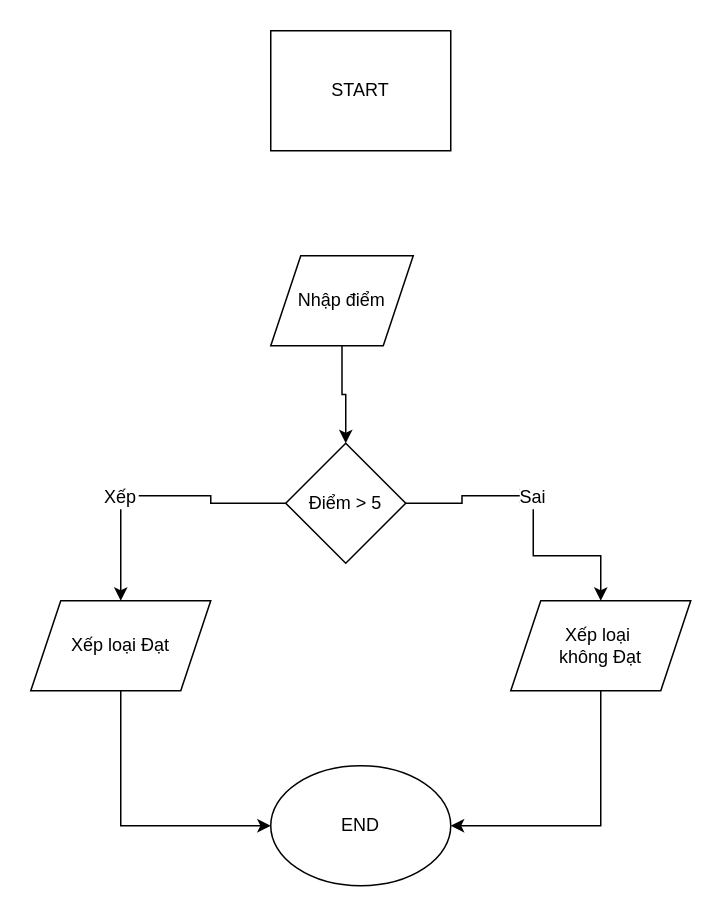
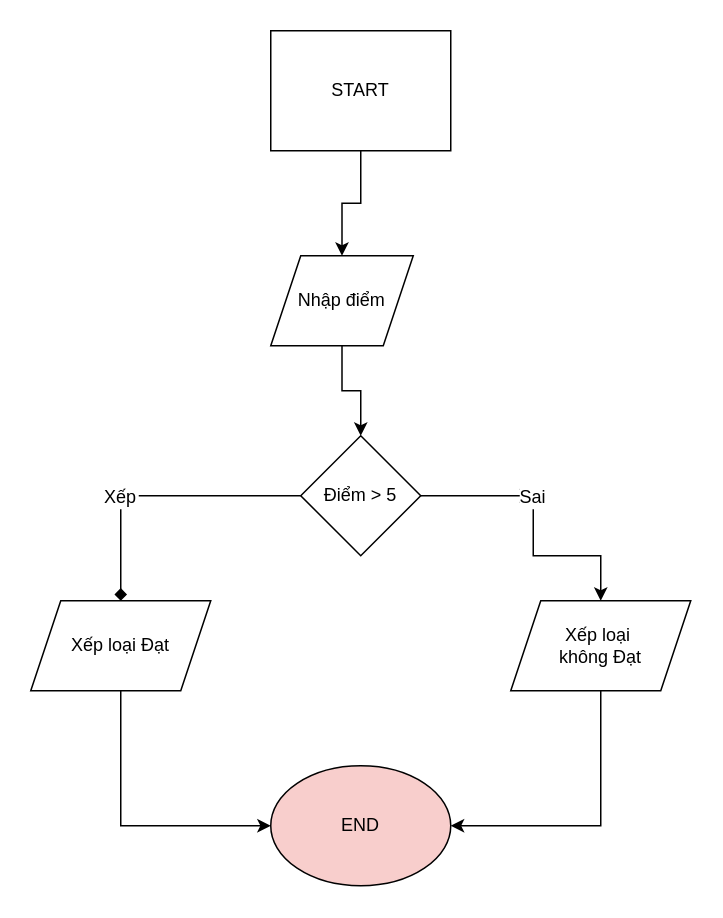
none -> (357, 203)
(346, 503) -> (361, 496)
(121, 589) -> (121, 588)
(361, 826) -> (361, 826)
